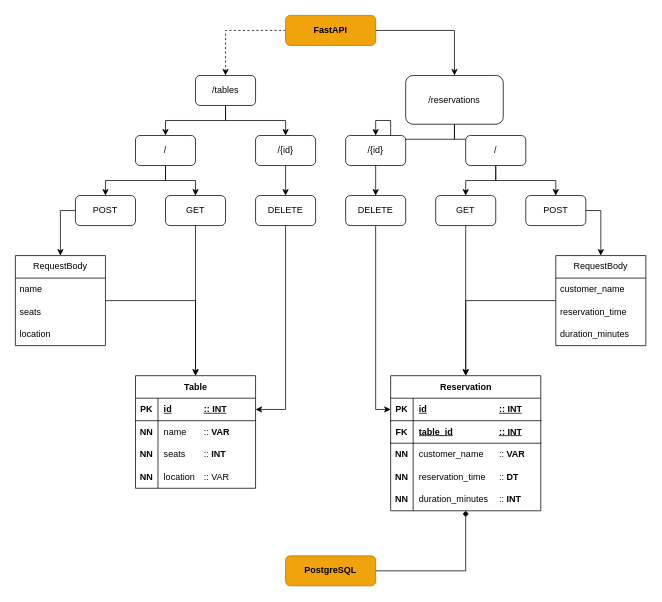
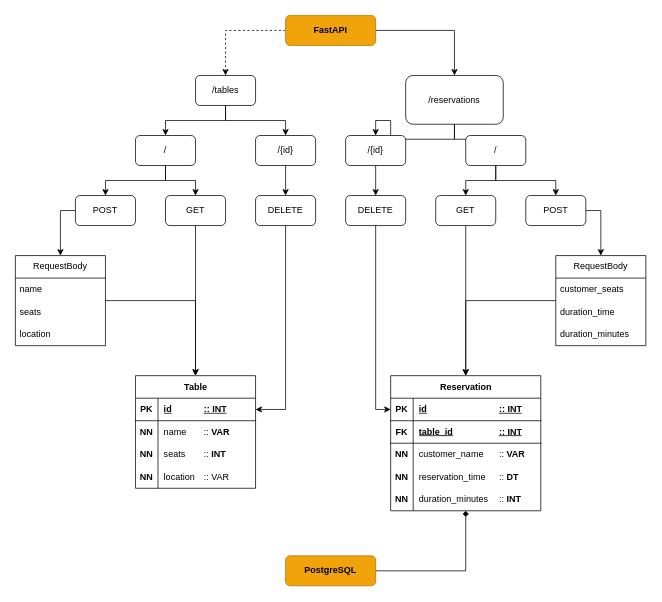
(593, 289) -> (595, 289)
(598, 312) -> (590, 312)
